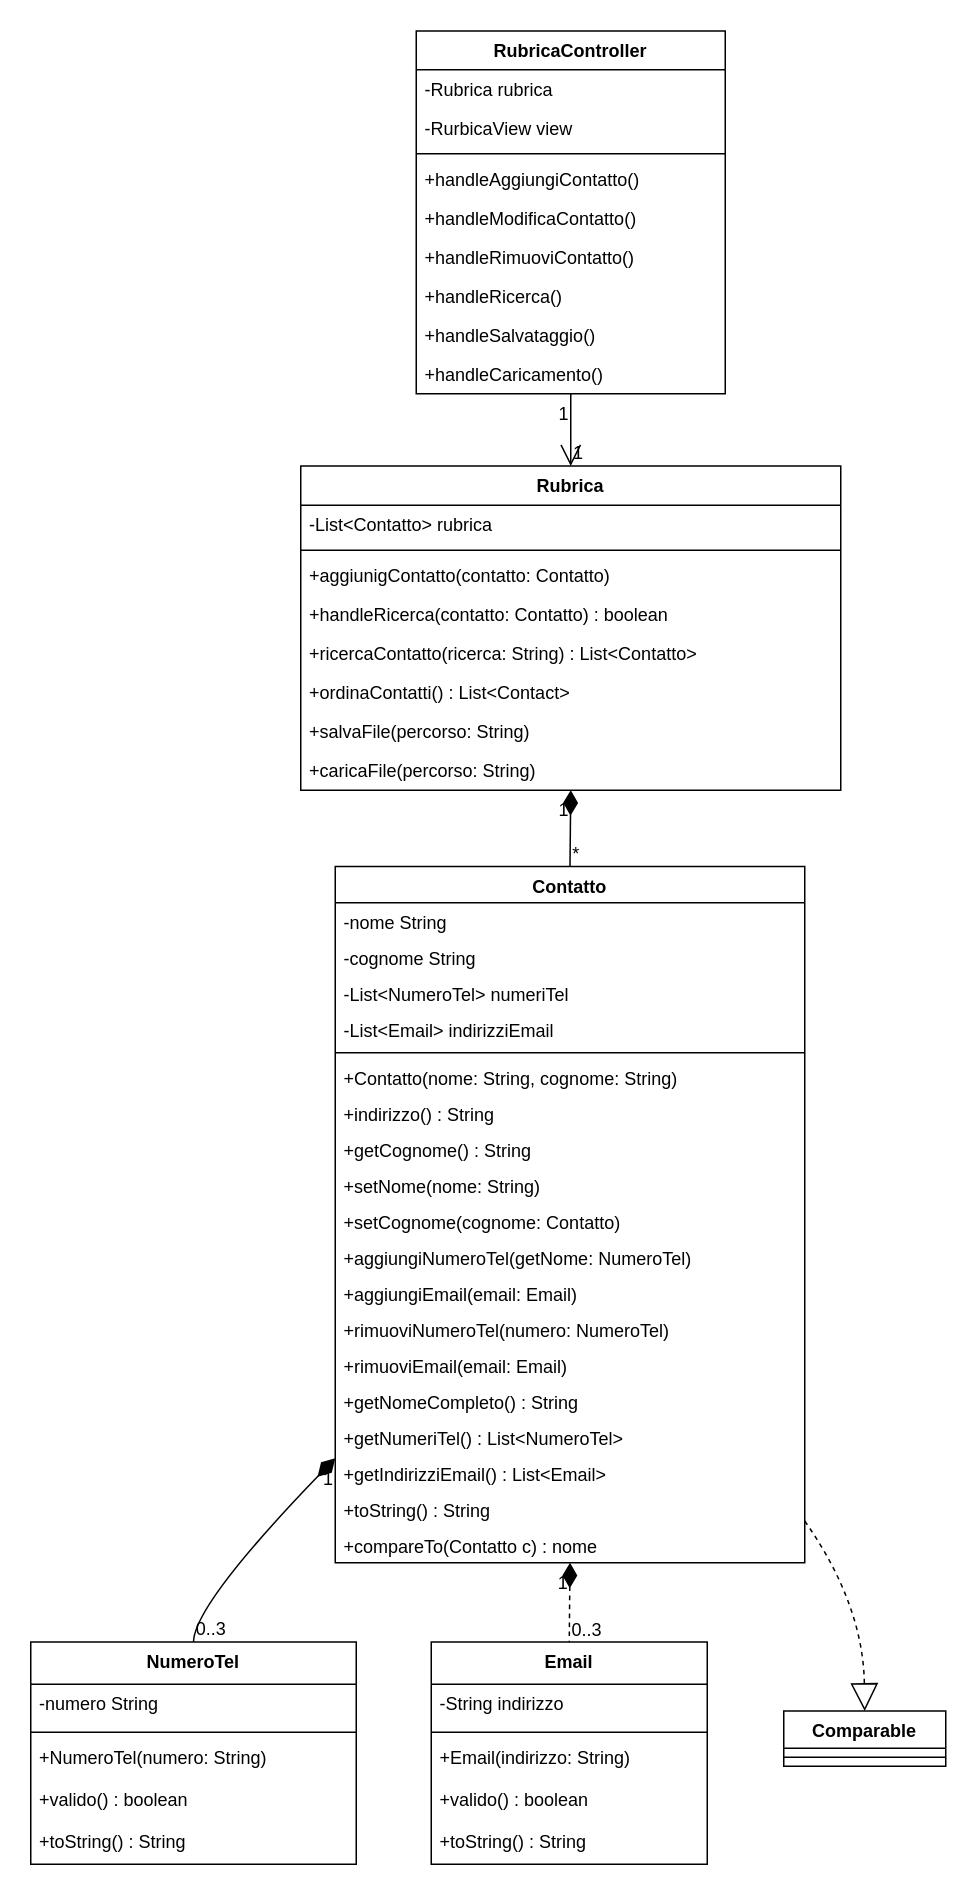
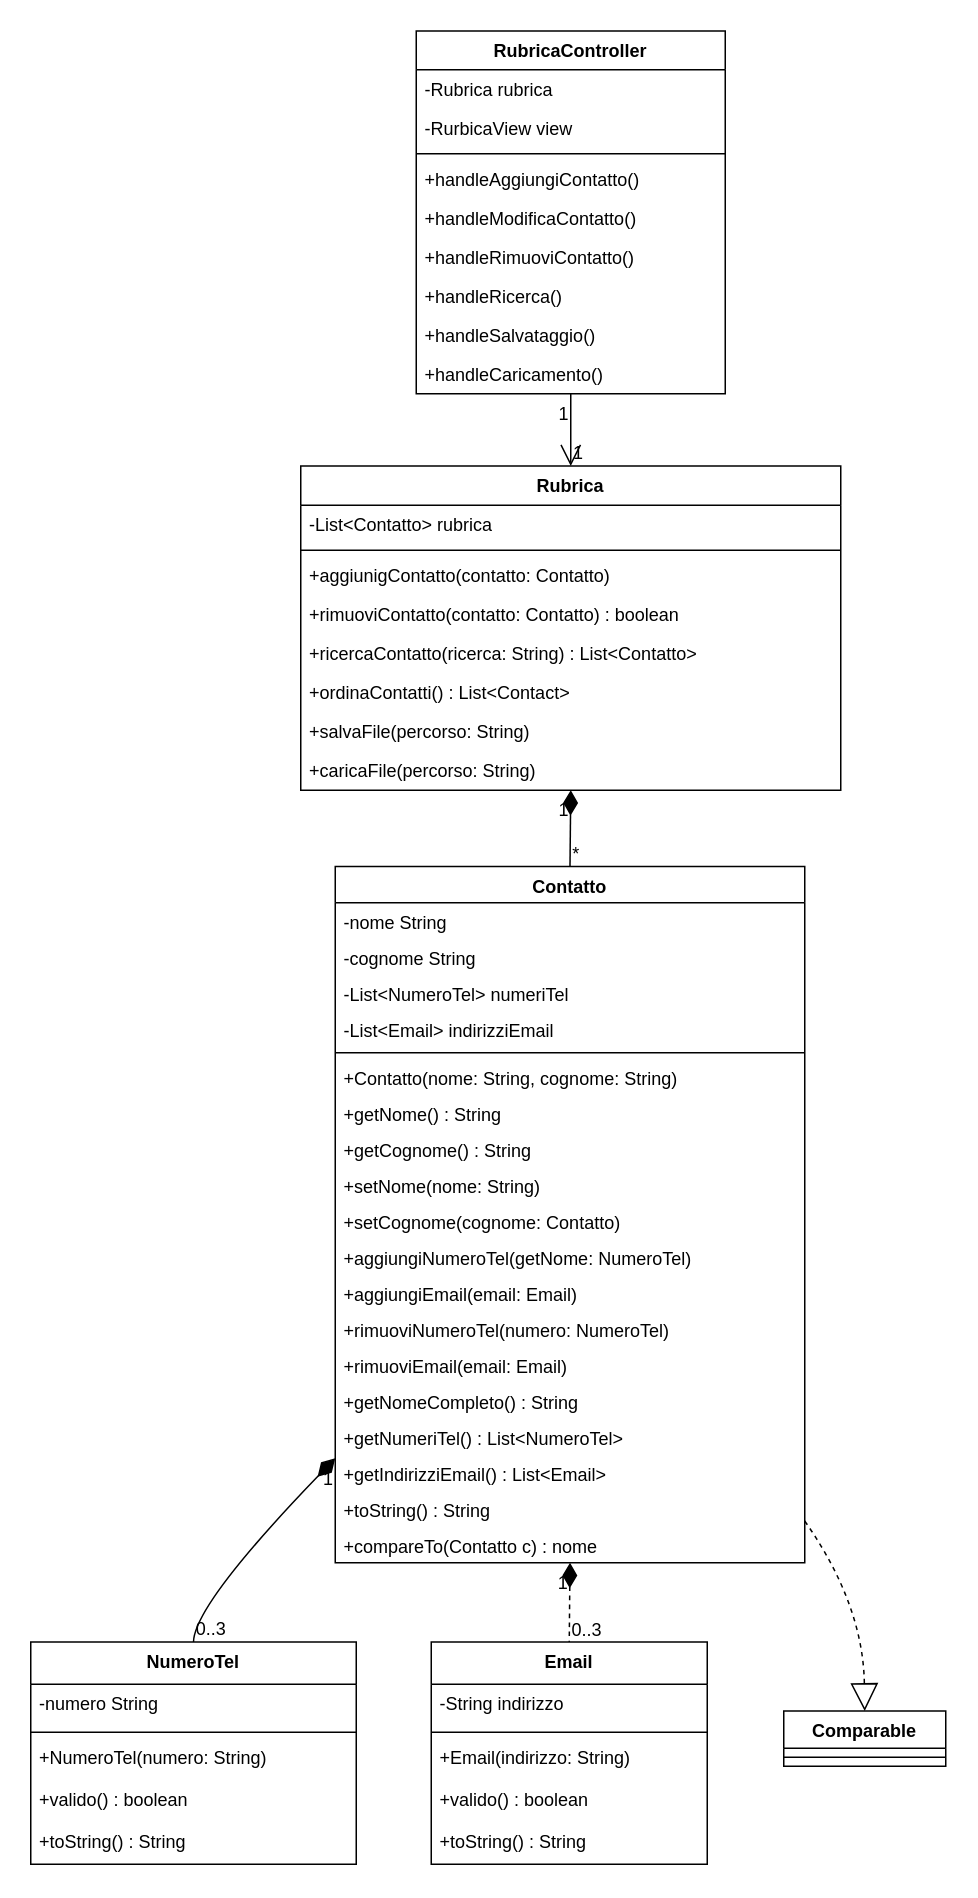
(512, 615) -> (522, 615)
(433, 1115) -> (430, 1115)
